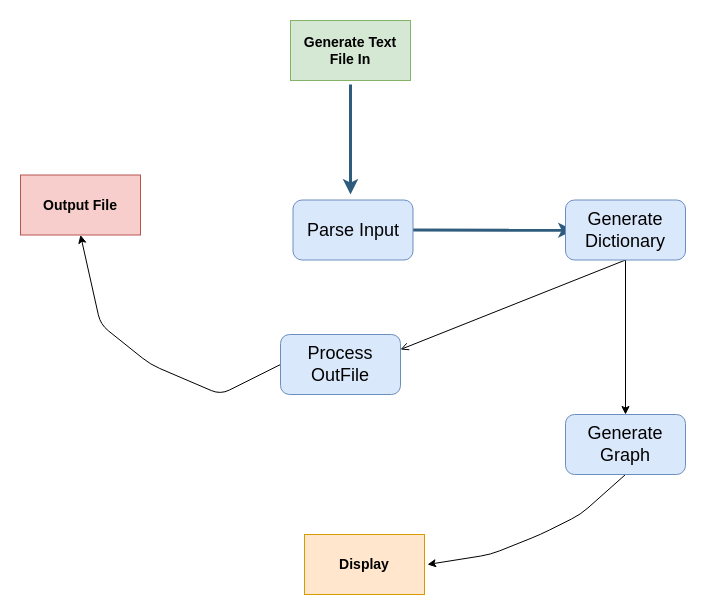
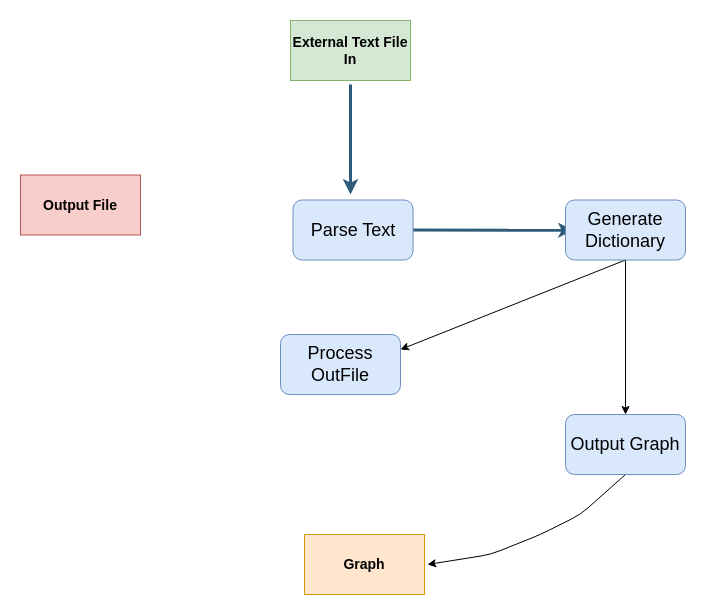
(351, 51) -> (351, 51)
(354, 231) -> (354, 231)
(406, 347) -> (408, 346)
(146, 361) -> none
(626, 445) -> (626, 445)
(365, 565) -> (365, 565)
